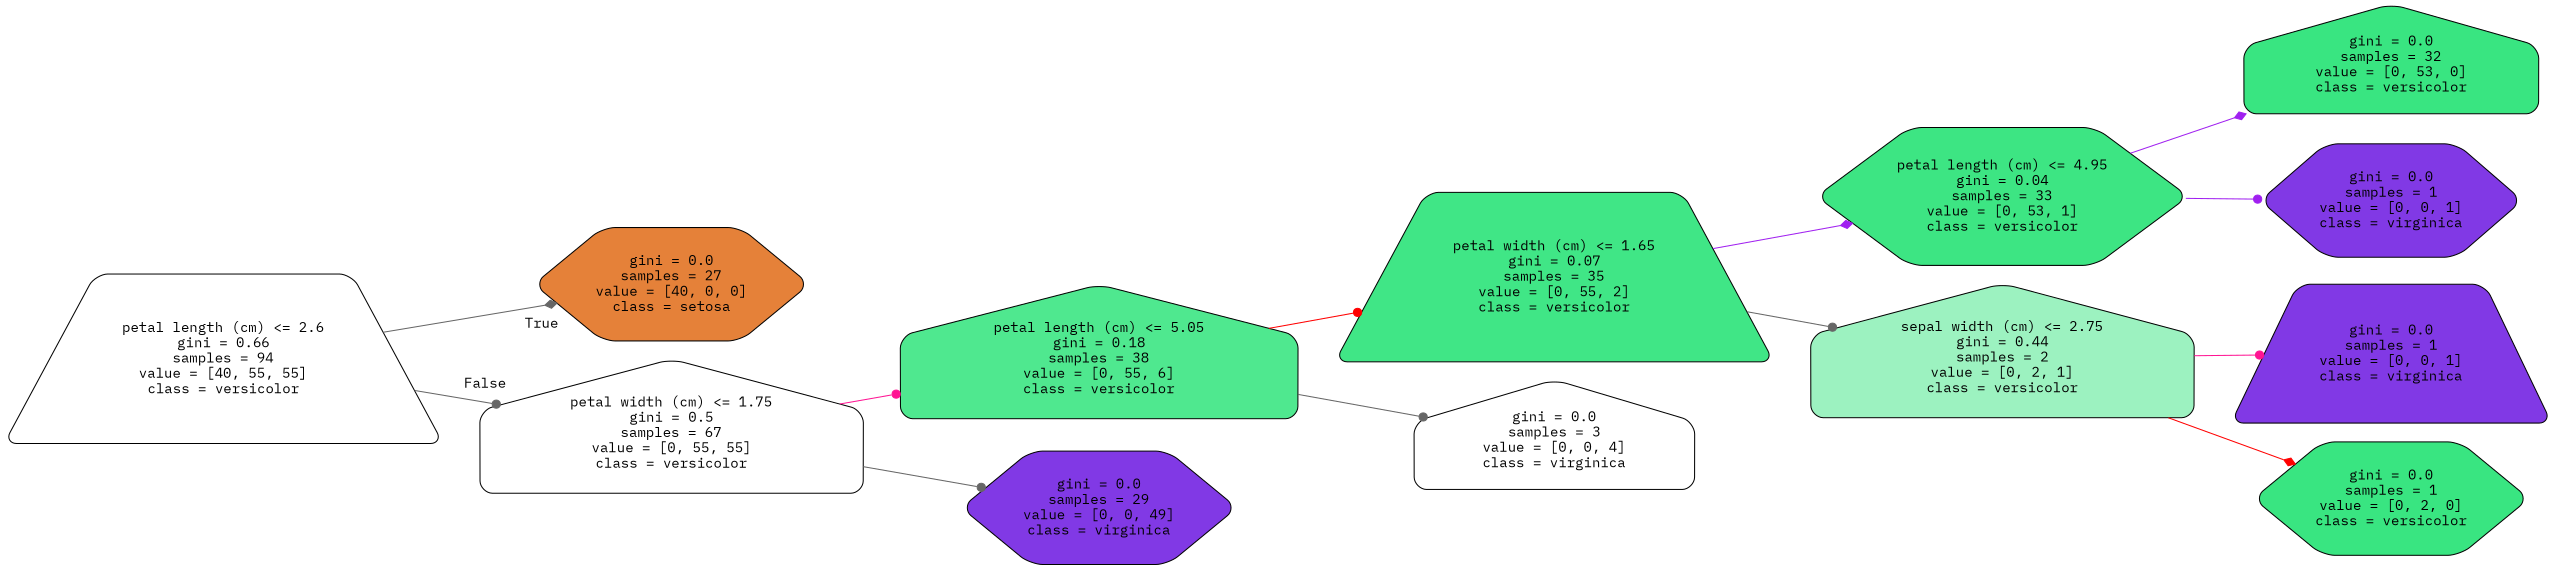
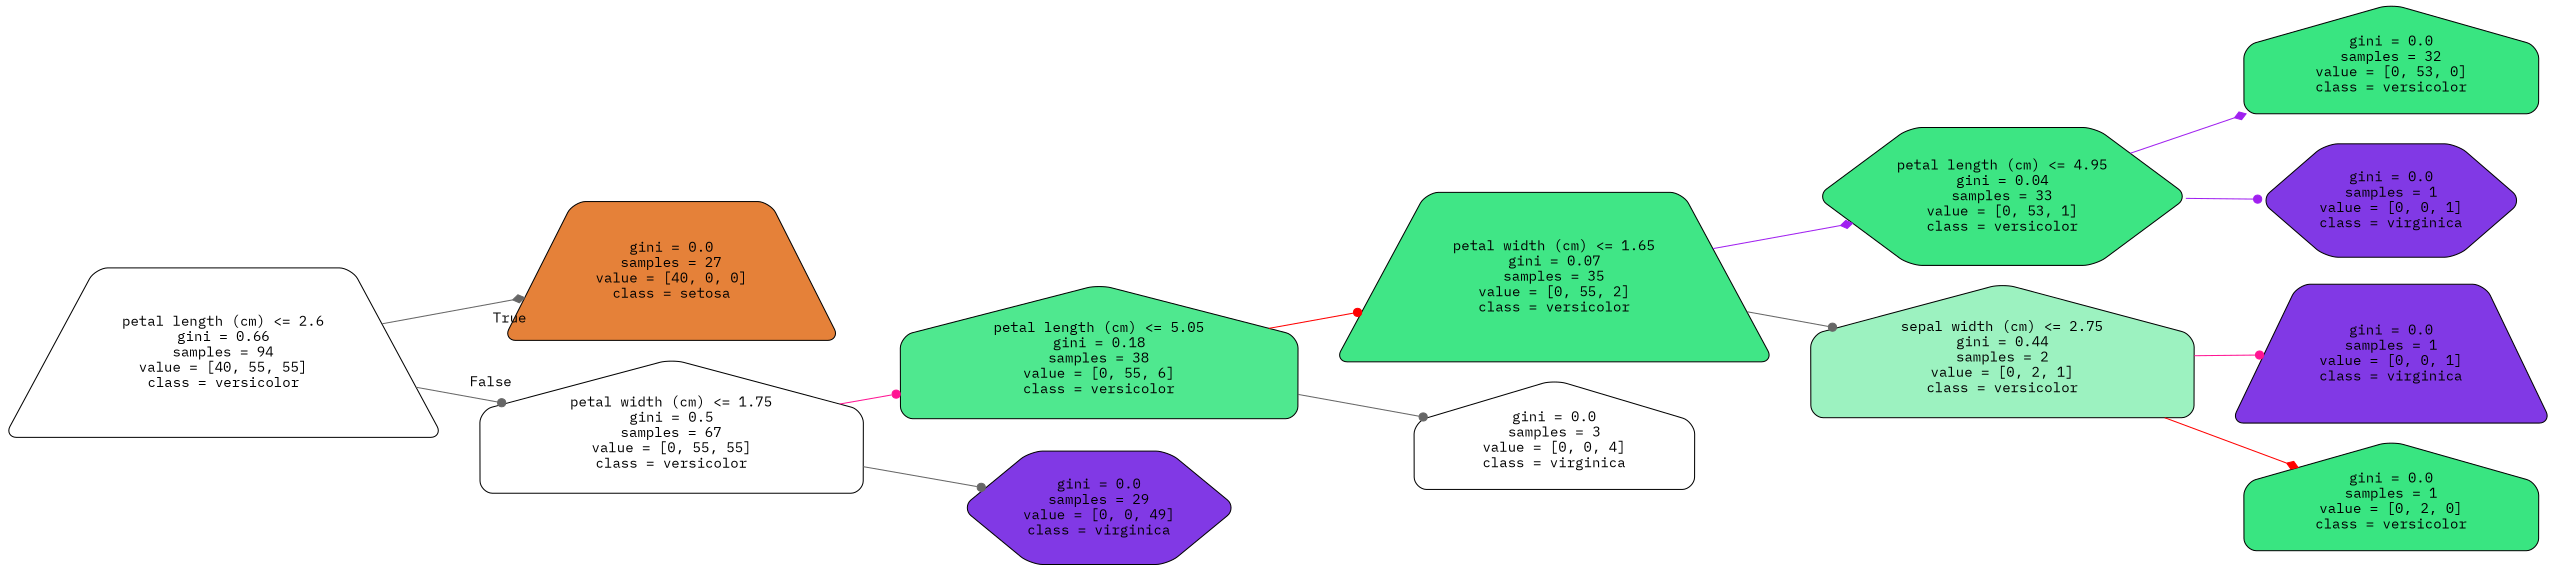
(672, 284) -> (672, 271)
(2391, 499) -> (2391, 502)
